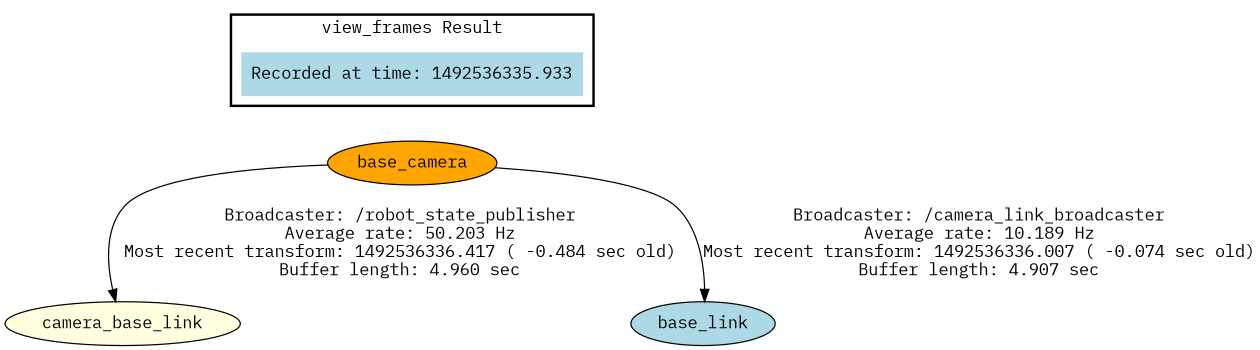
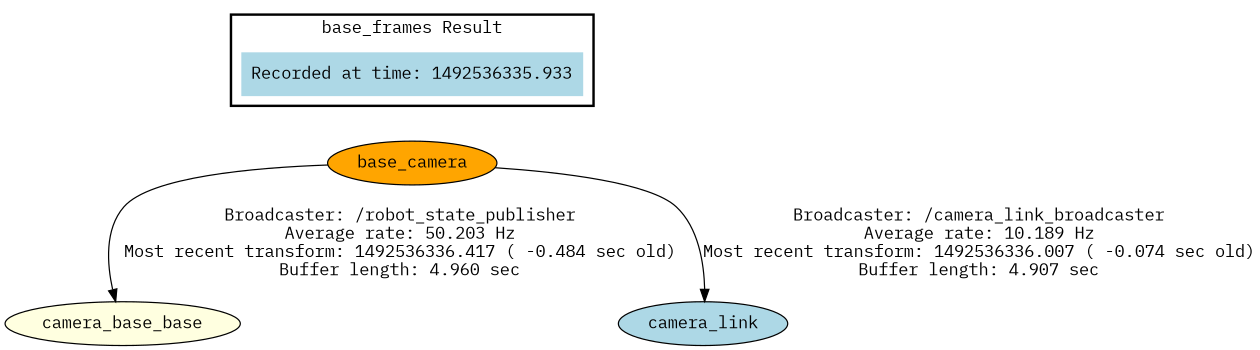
(412, 29) -> (412, 29)
(123, 324) -> (123, 324)
(703, 324) -> (703, 324)
